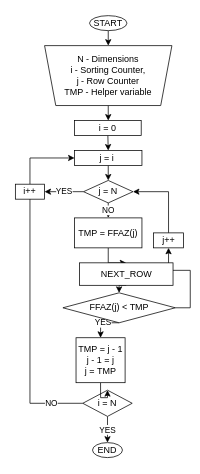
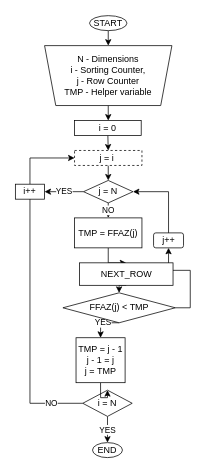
(108, 158) -> (108, 158)
(169, 240) -> (169, 240)
